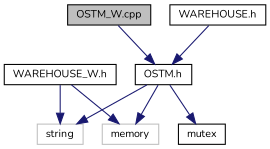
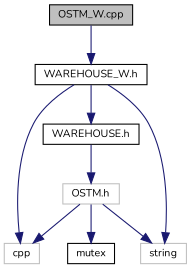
(133, 41) -> (91, 39)
(164, 75) -> (91, 194)
none -> (91, 99)
(130, 134) -> (22, 254)
